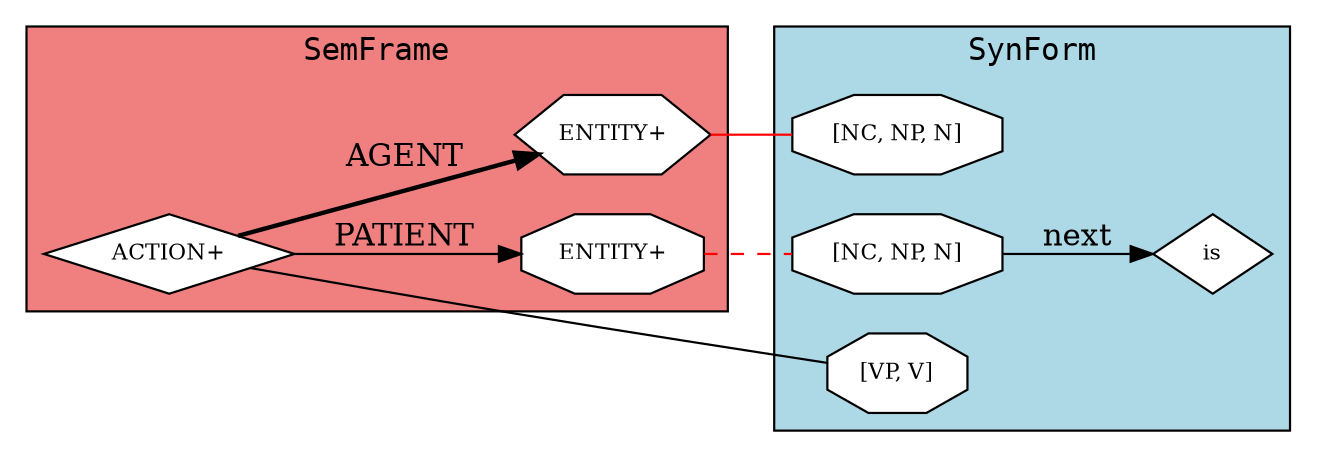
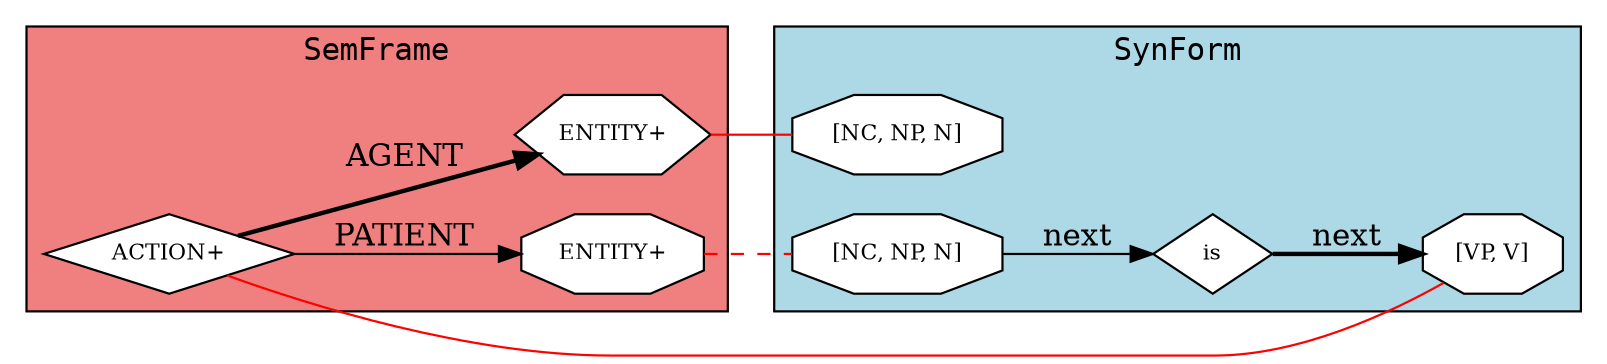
none -> (1336, 254)
(596, 327) -> (837, 356)
